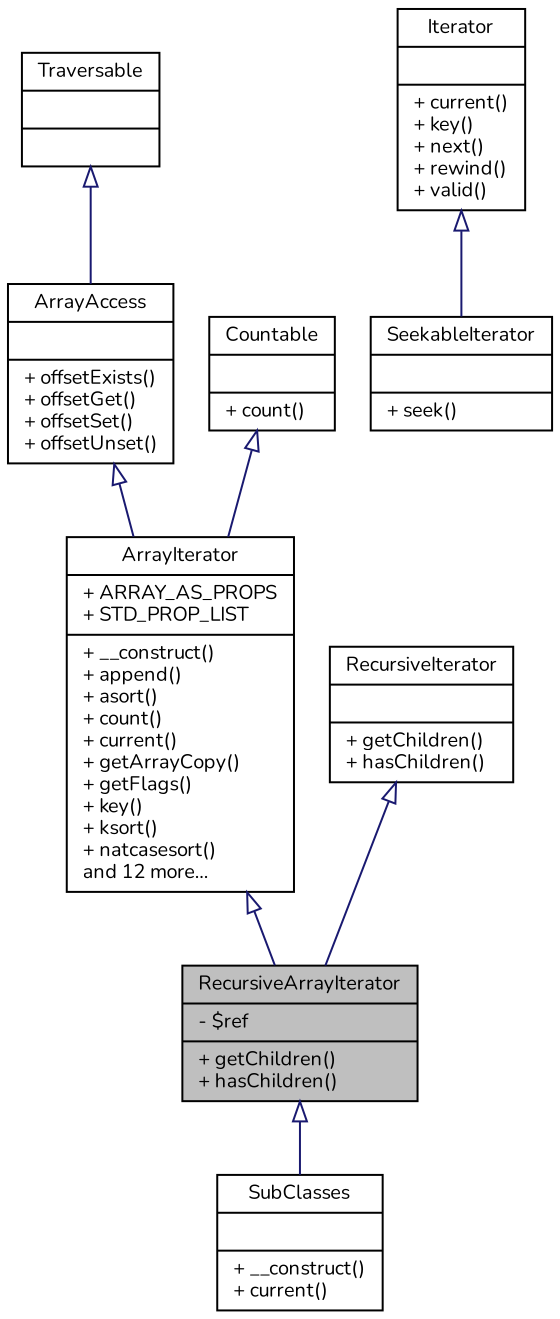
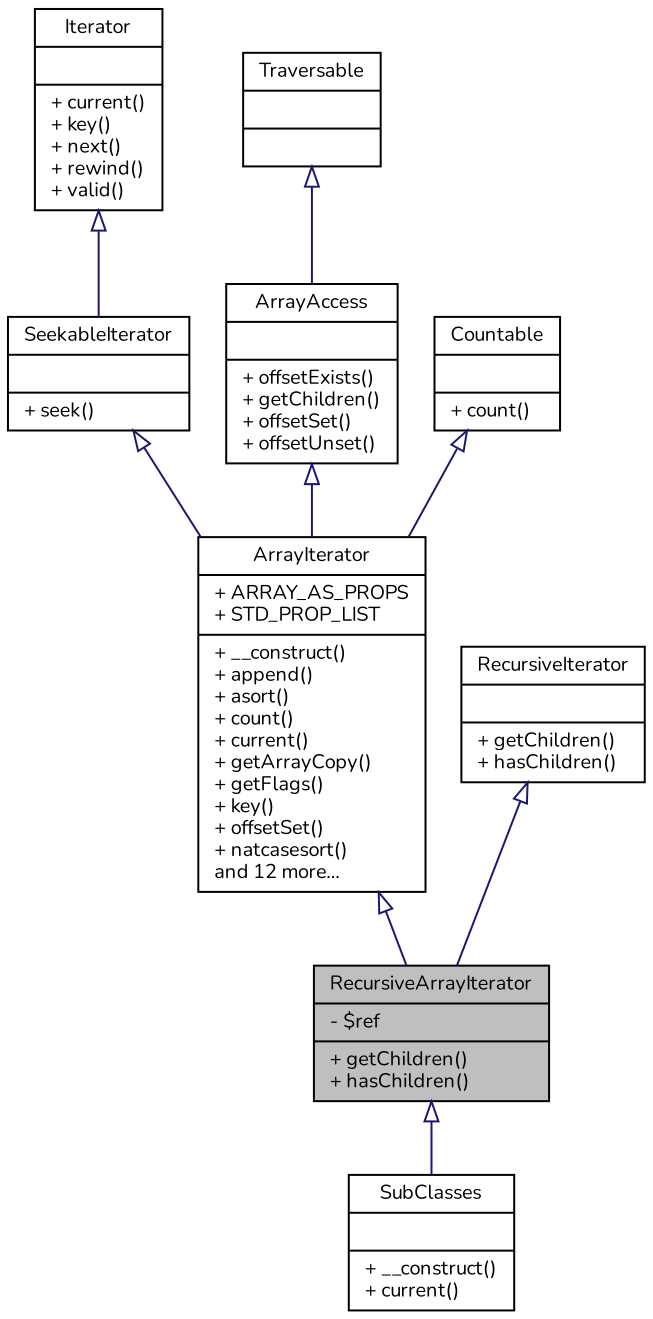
(81, 400) -> (312, 400)
none -> (173, 492)
(121, 828) -> (269, 828)
